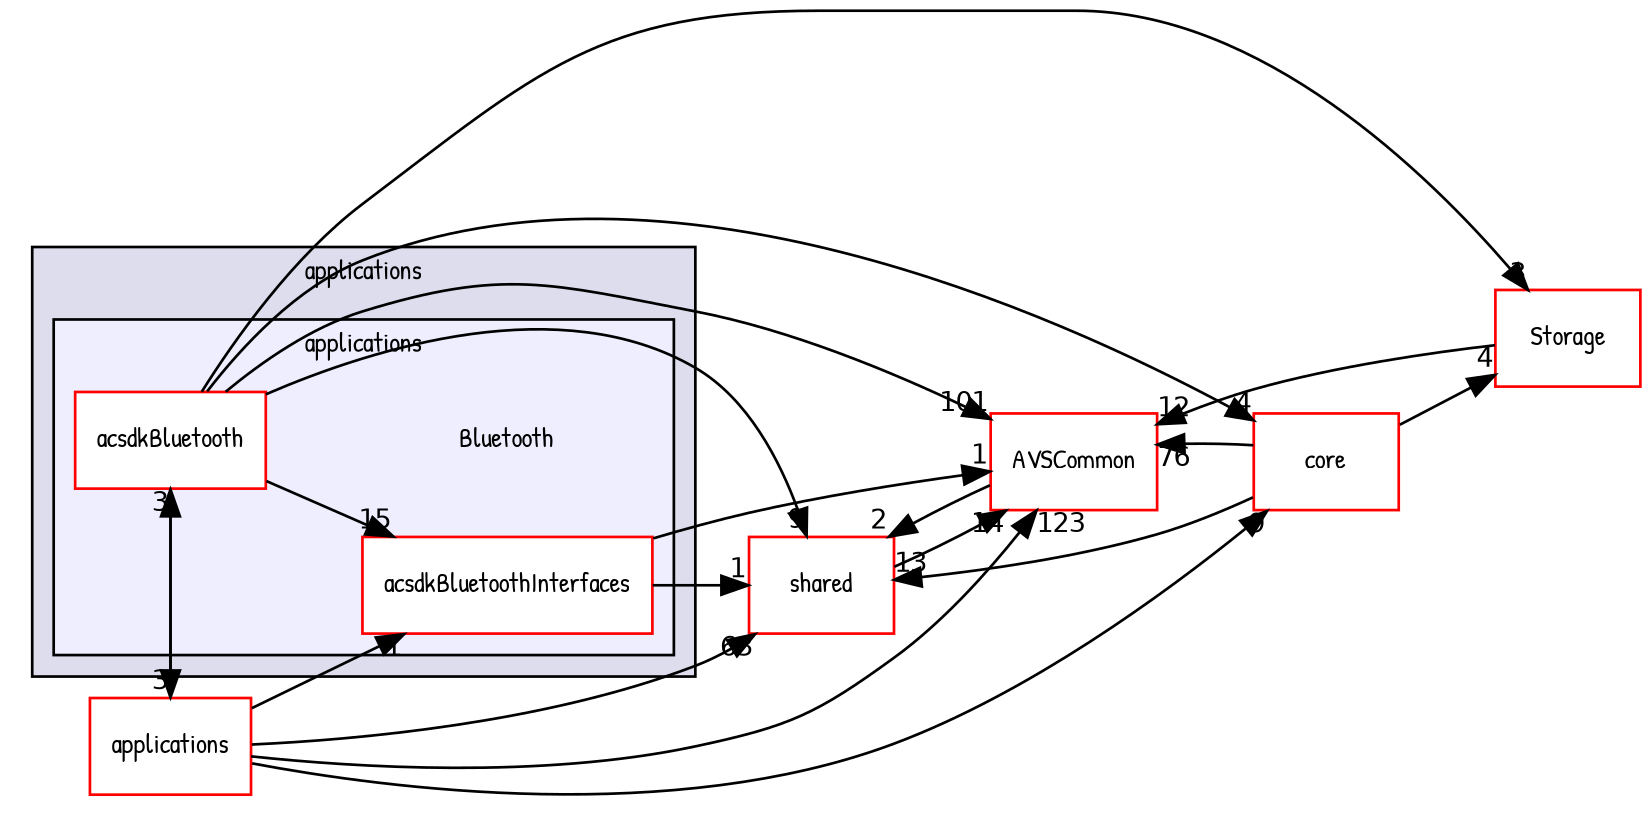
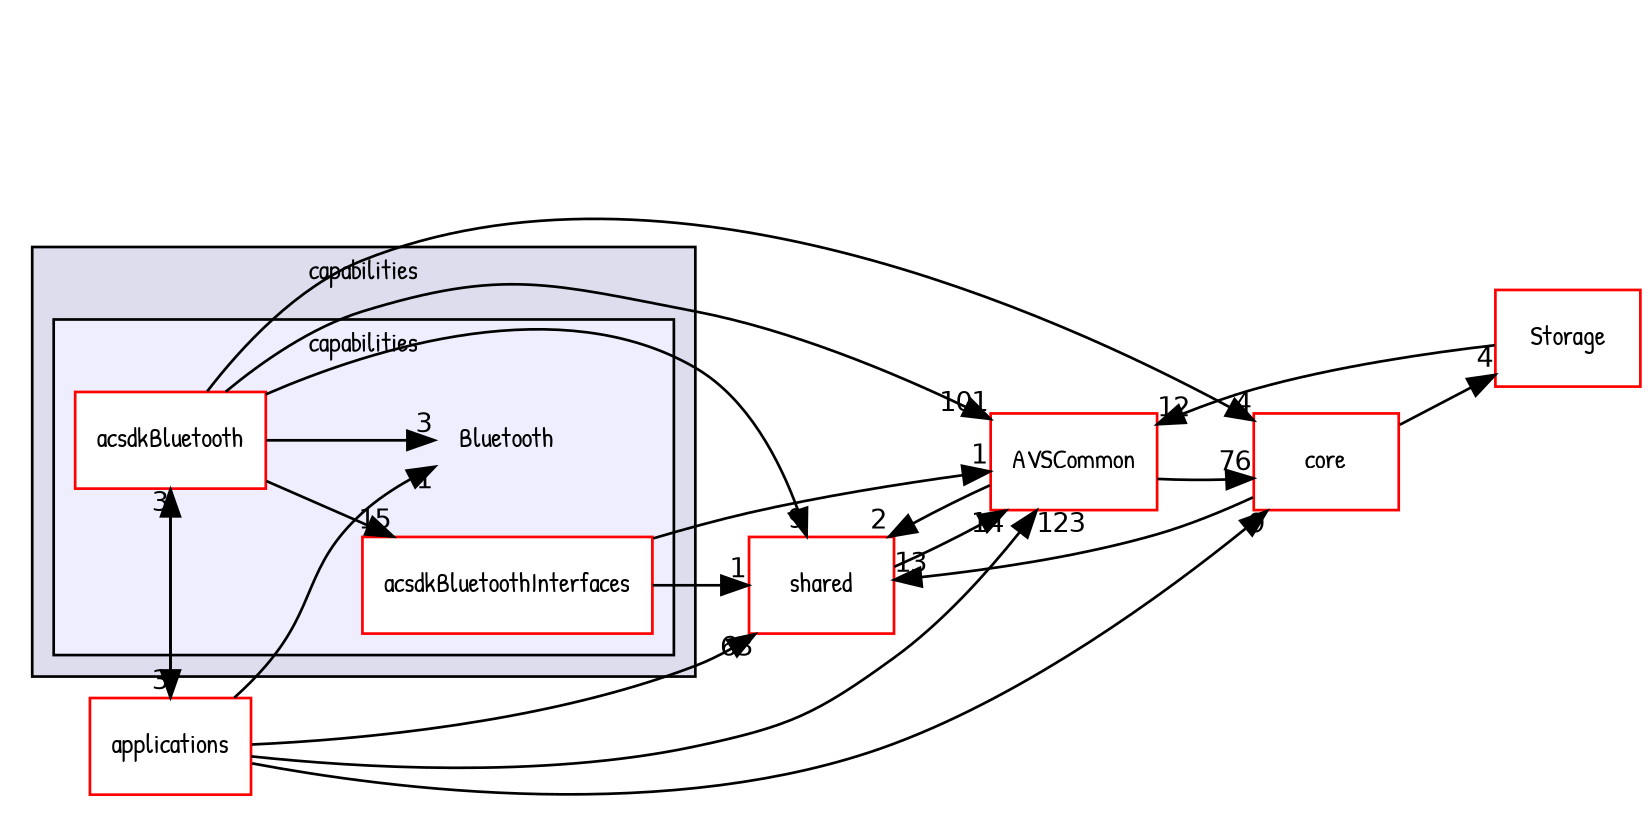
(829, 11) -> (336, 440)
(364, 272) -> (364, 272)
(1219, 444) -> (1192, 480)
(284, 693) -> (314, 581)
